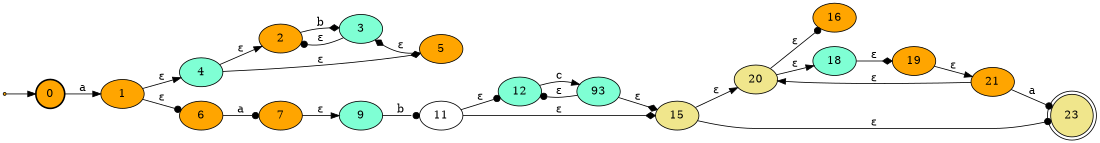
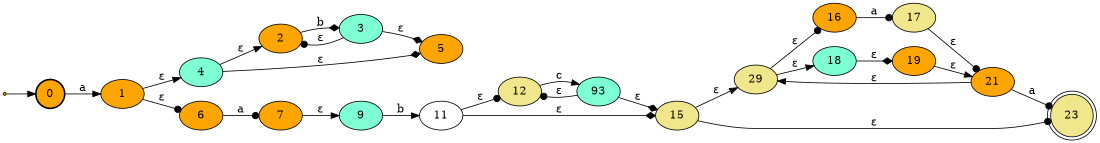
none -> (914, 18)
(399, 52) -> (398, 34)
(756, 79) -> (756, 79)
(520, 92) -> (520, 92)
(397, 116) -> (397, 116)
